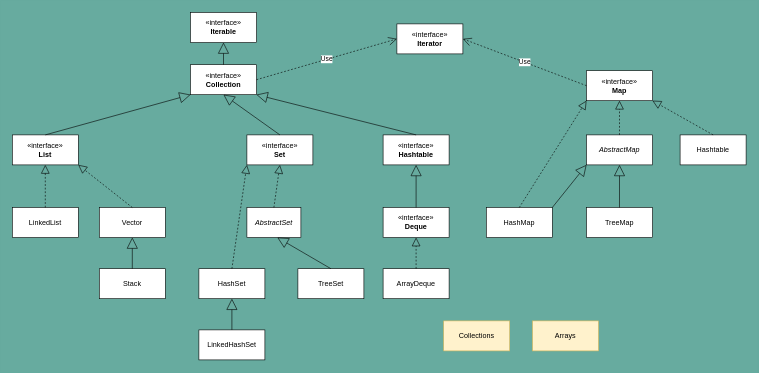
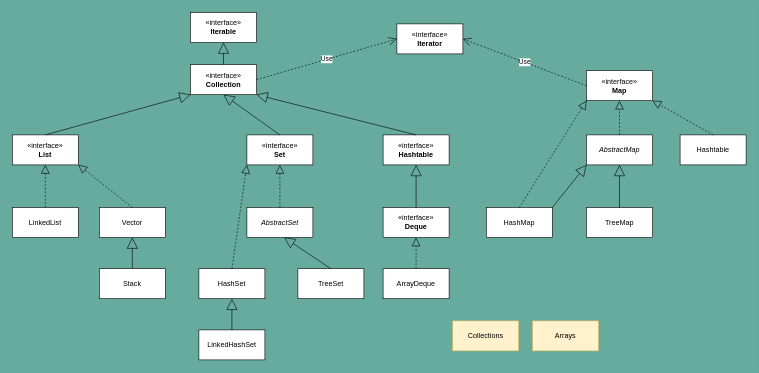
(274, 222) -> (280, 222)
(477, 336) -> (486, 336)
